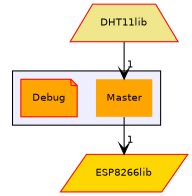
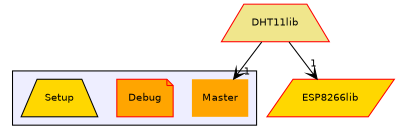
none -> (59, 98)
(124, 132) -> (300, 56)
